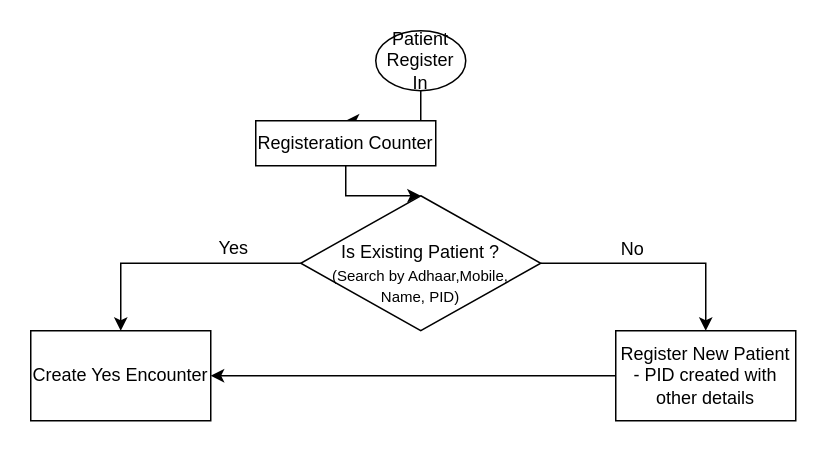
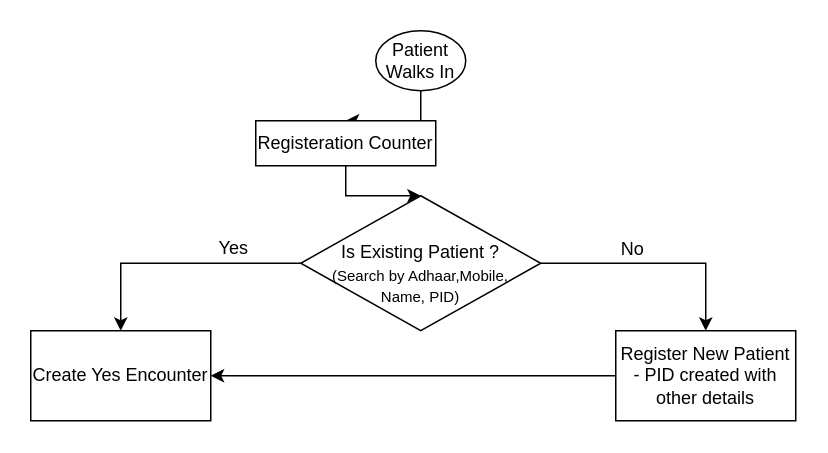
(421, 61) -> (421, 61)
